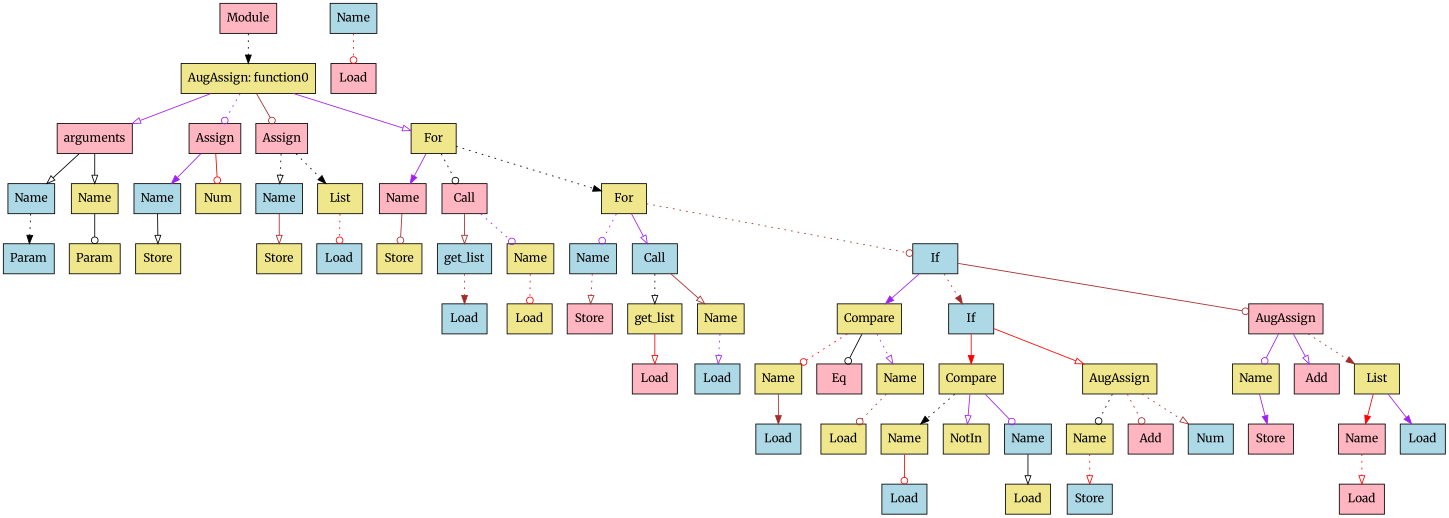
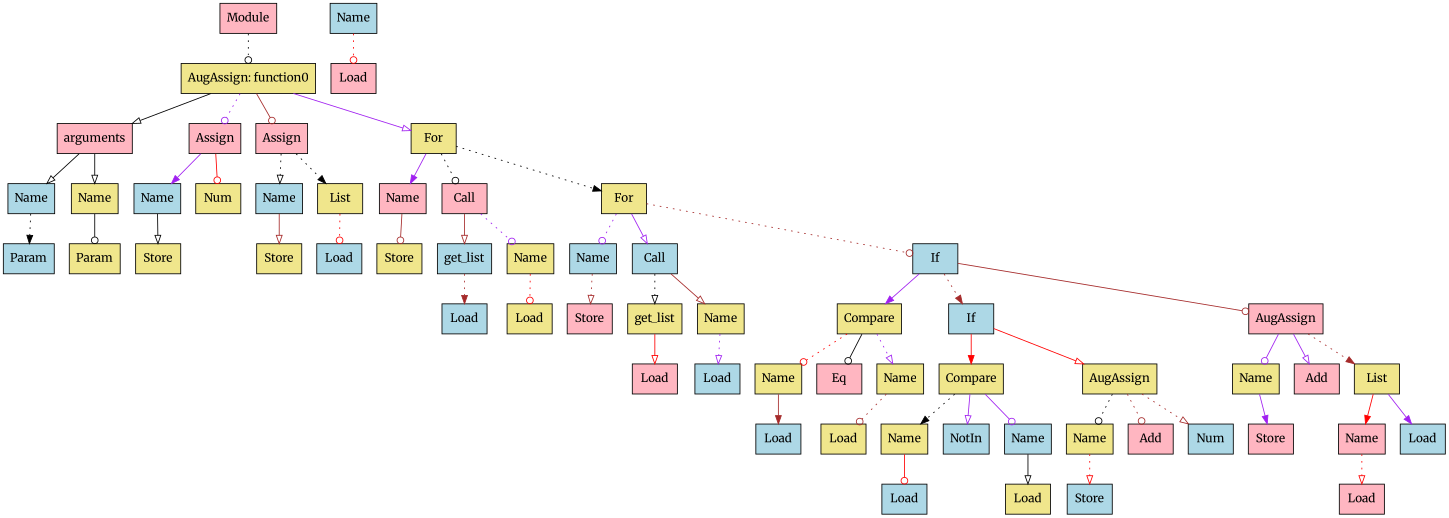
(248, 44) -> (248, 44)
(176, 107) -> (176, 107)
(966, 439) -> (966, 439)
